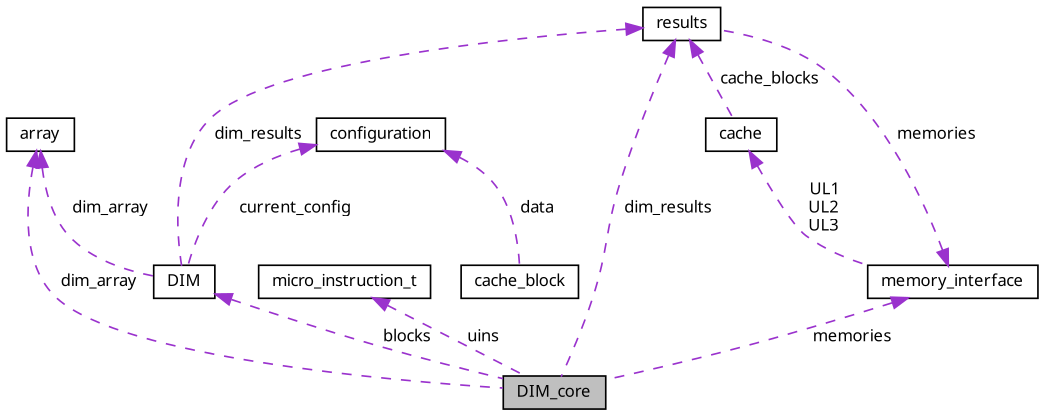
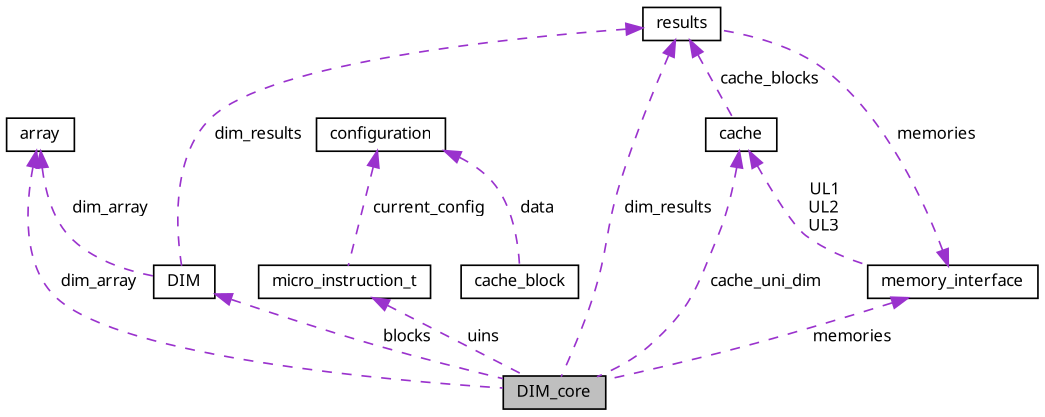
(226, 190) -> (361, 216)
none -> (694, 292)
